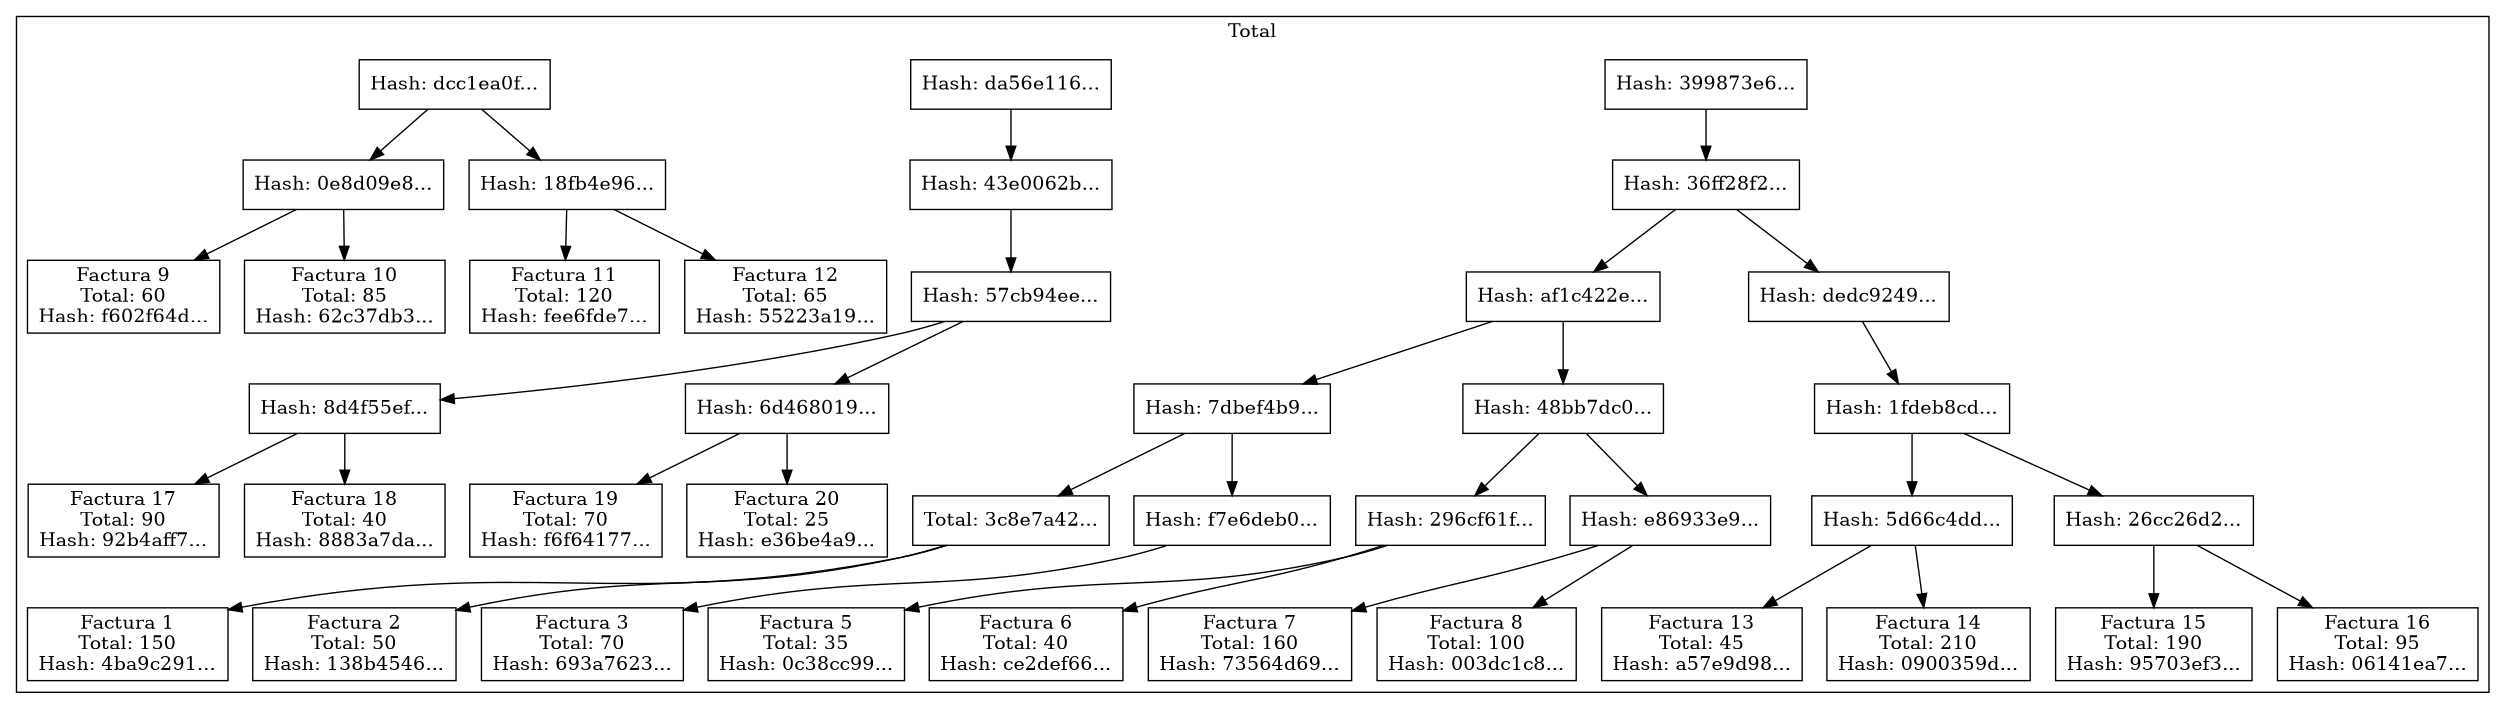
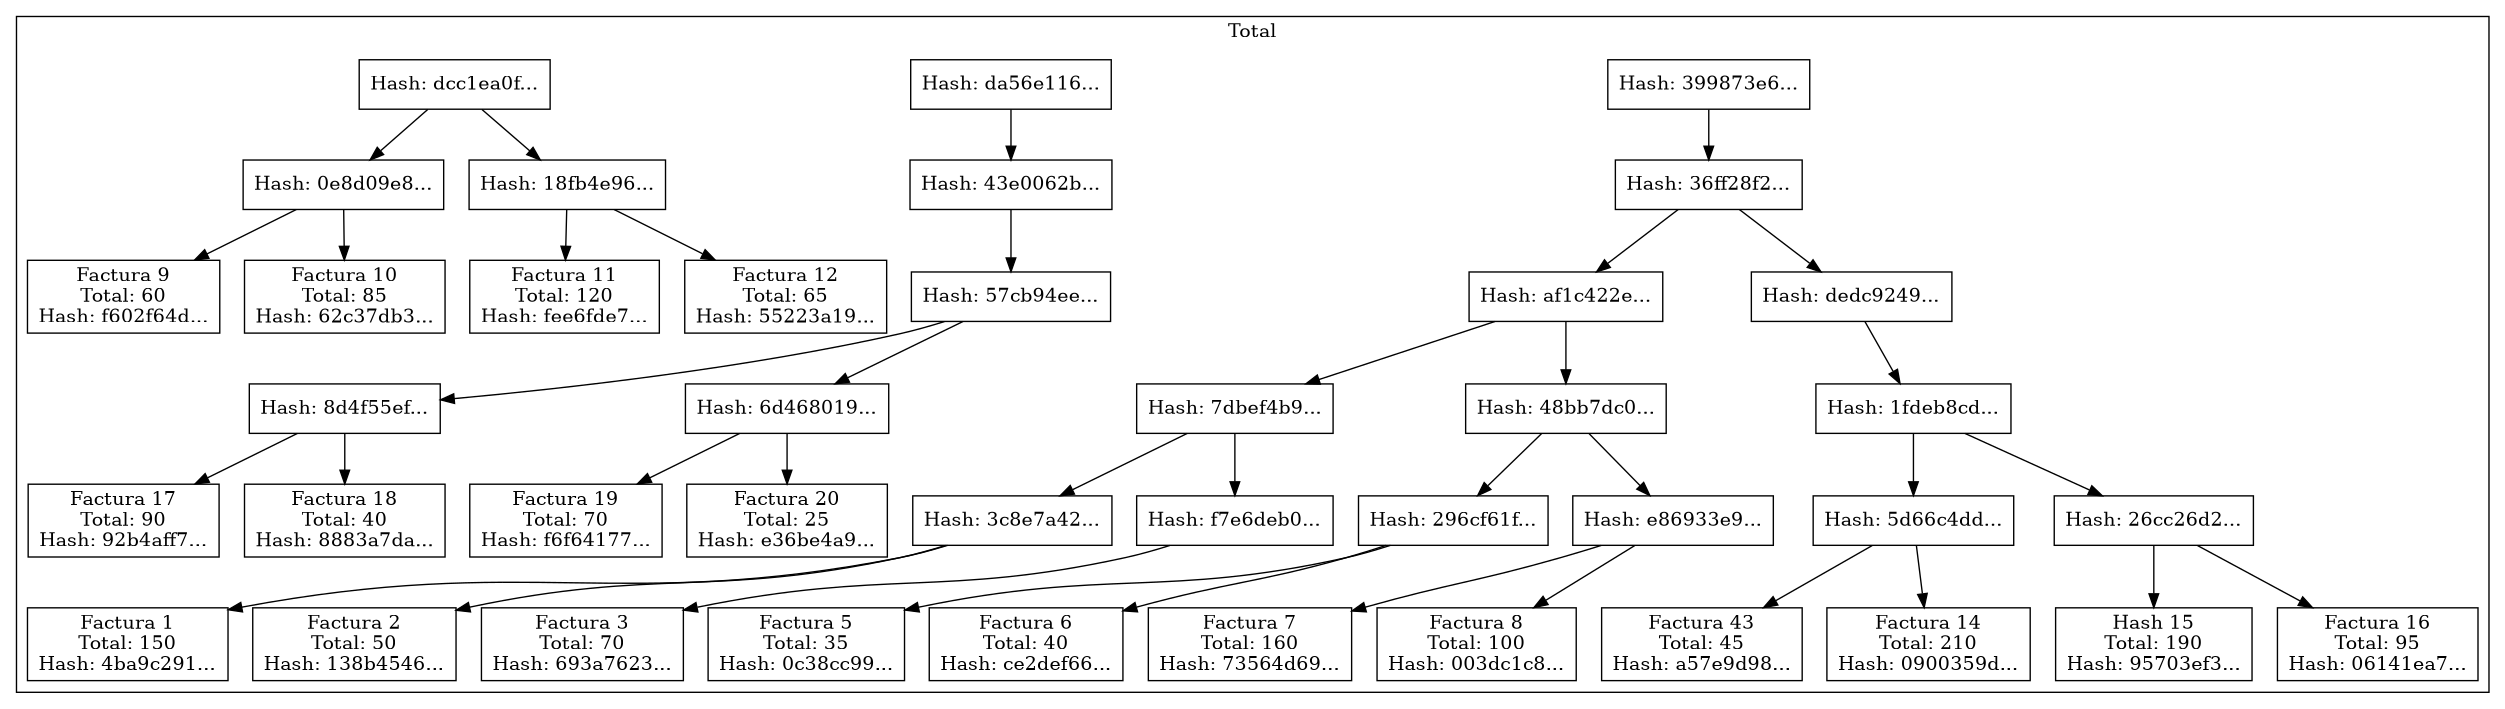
(1011, 521) -> (1012, 521)
(1702, 644) -> (1702, 644)
(2154, 644) -> (2154, 644)
